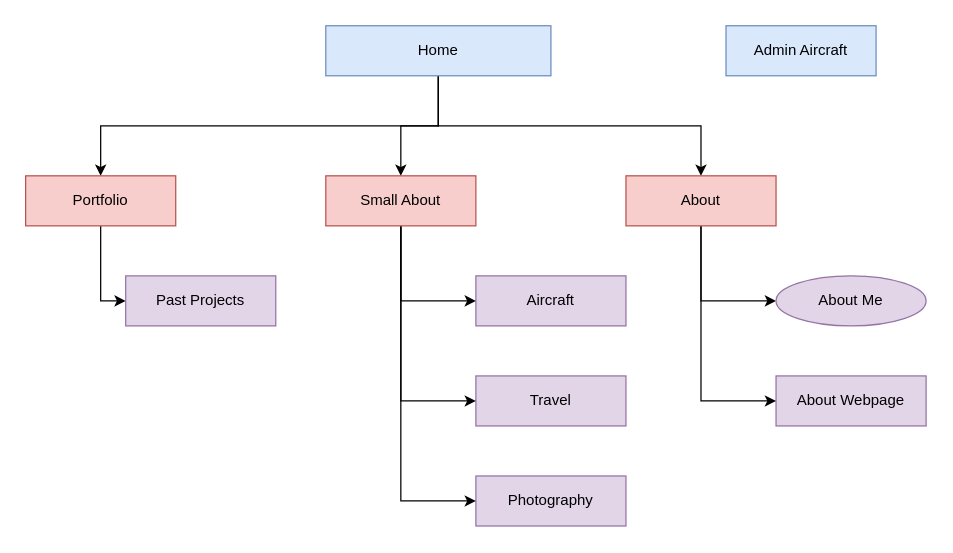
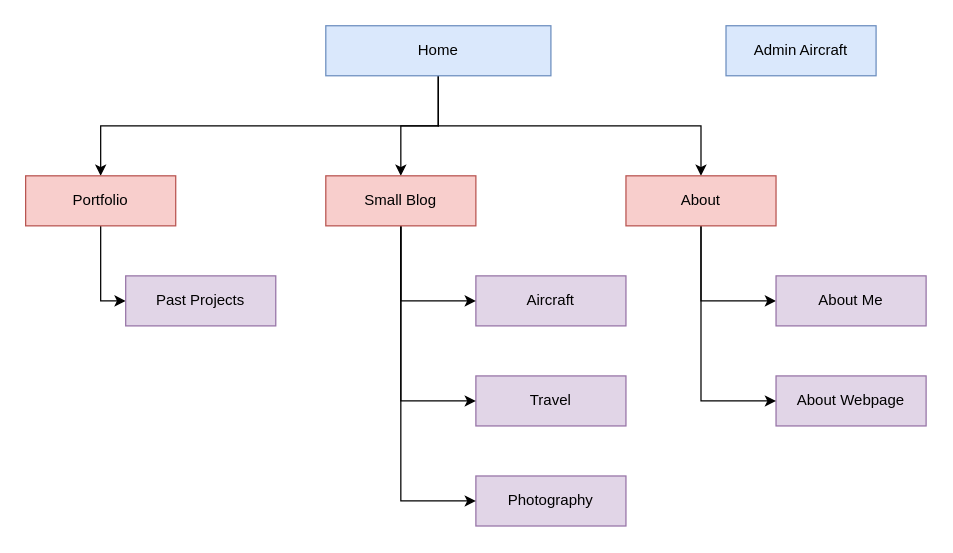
(401, 201) -> (401, 201)
(851, 301) -> (851, 301)
